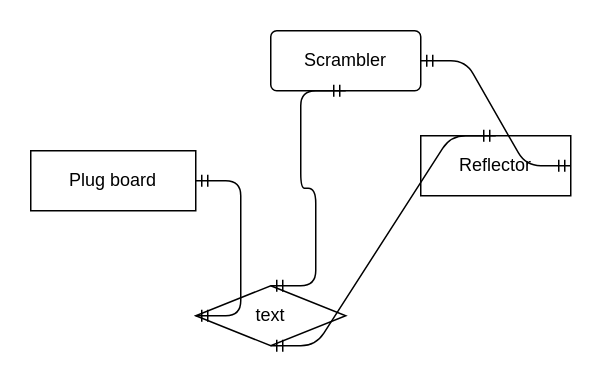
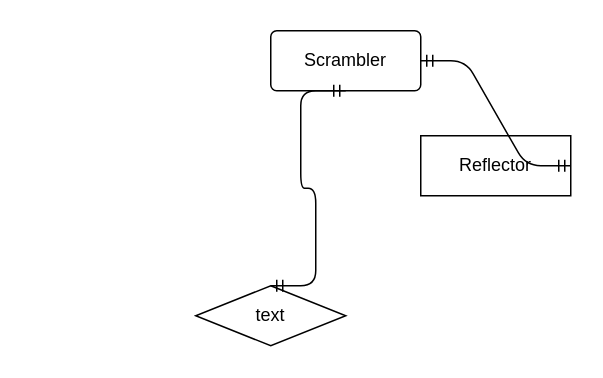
(113, 181) -> none
(241, 248) -> none
(374, 256) -> none
